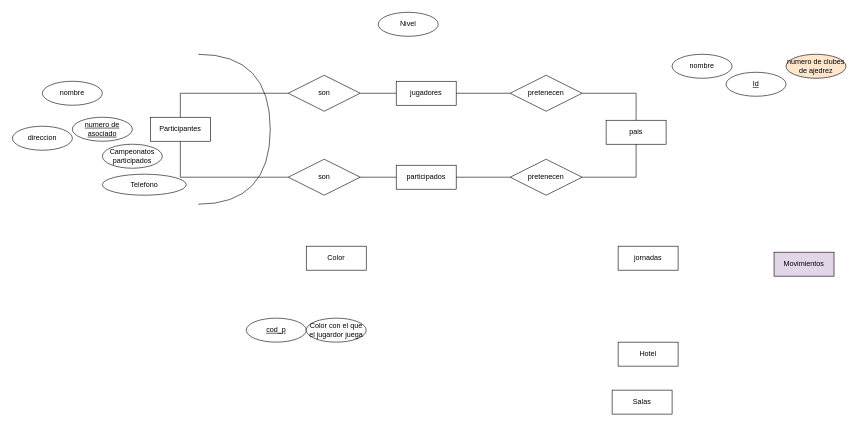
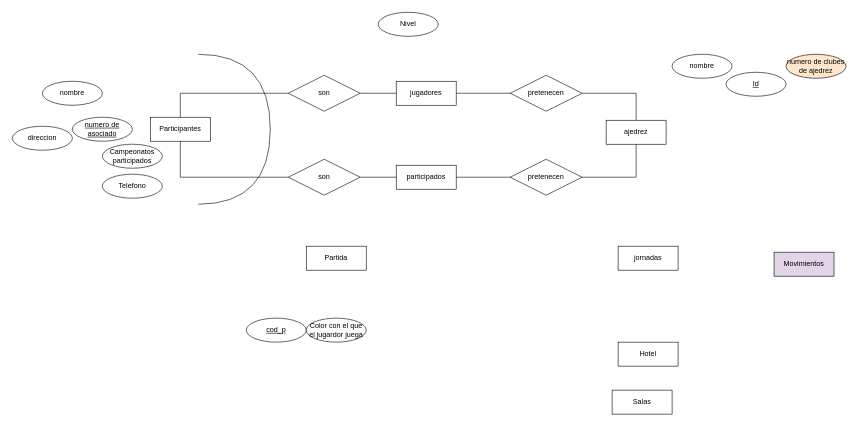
(636, 132) -> (636, 132)
(144, 185) -> (132, 186)
(336, 258) -> (336, 258)
